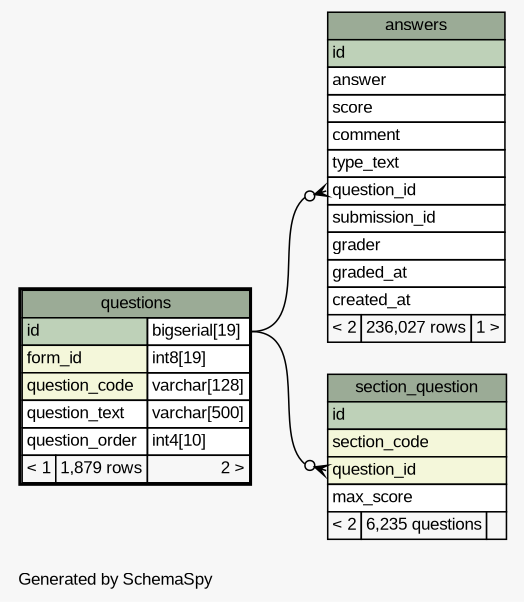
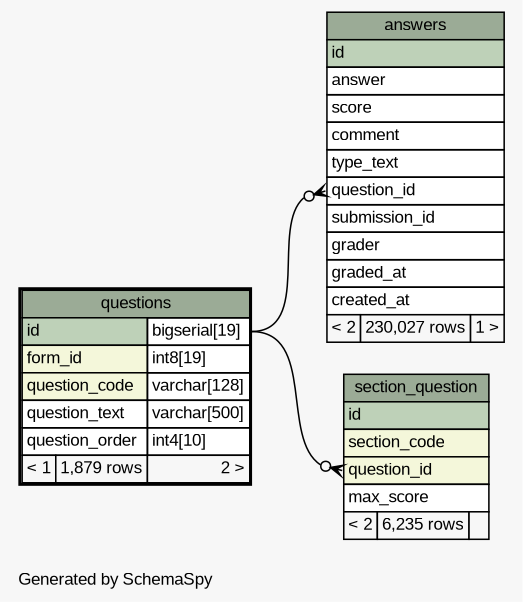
(416, 328) -> (416, 328)
(424, 525) -> (423, 525)
